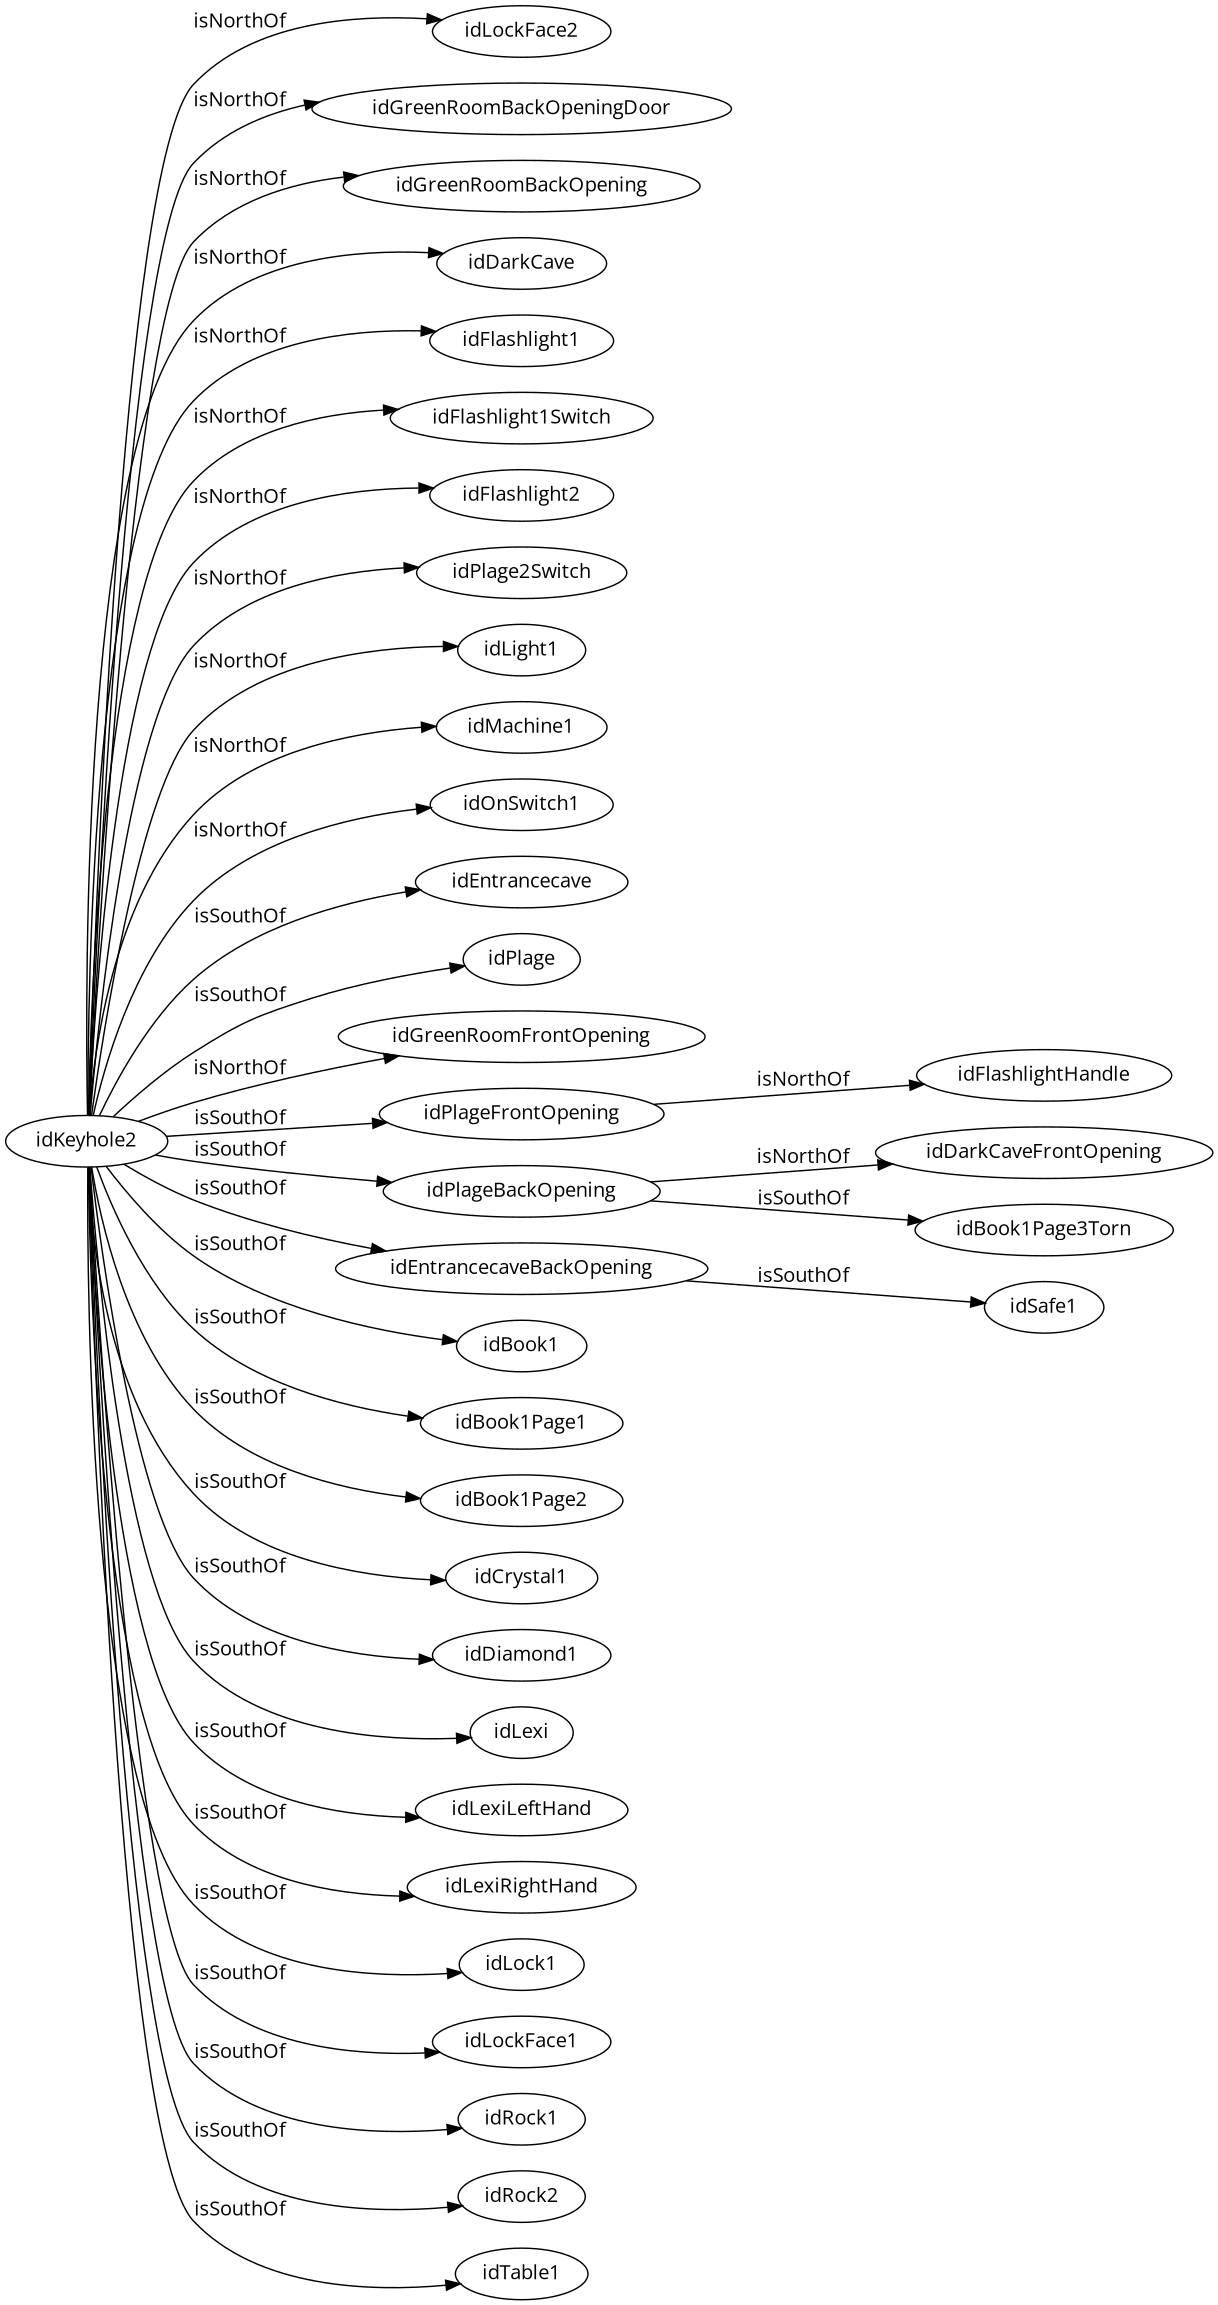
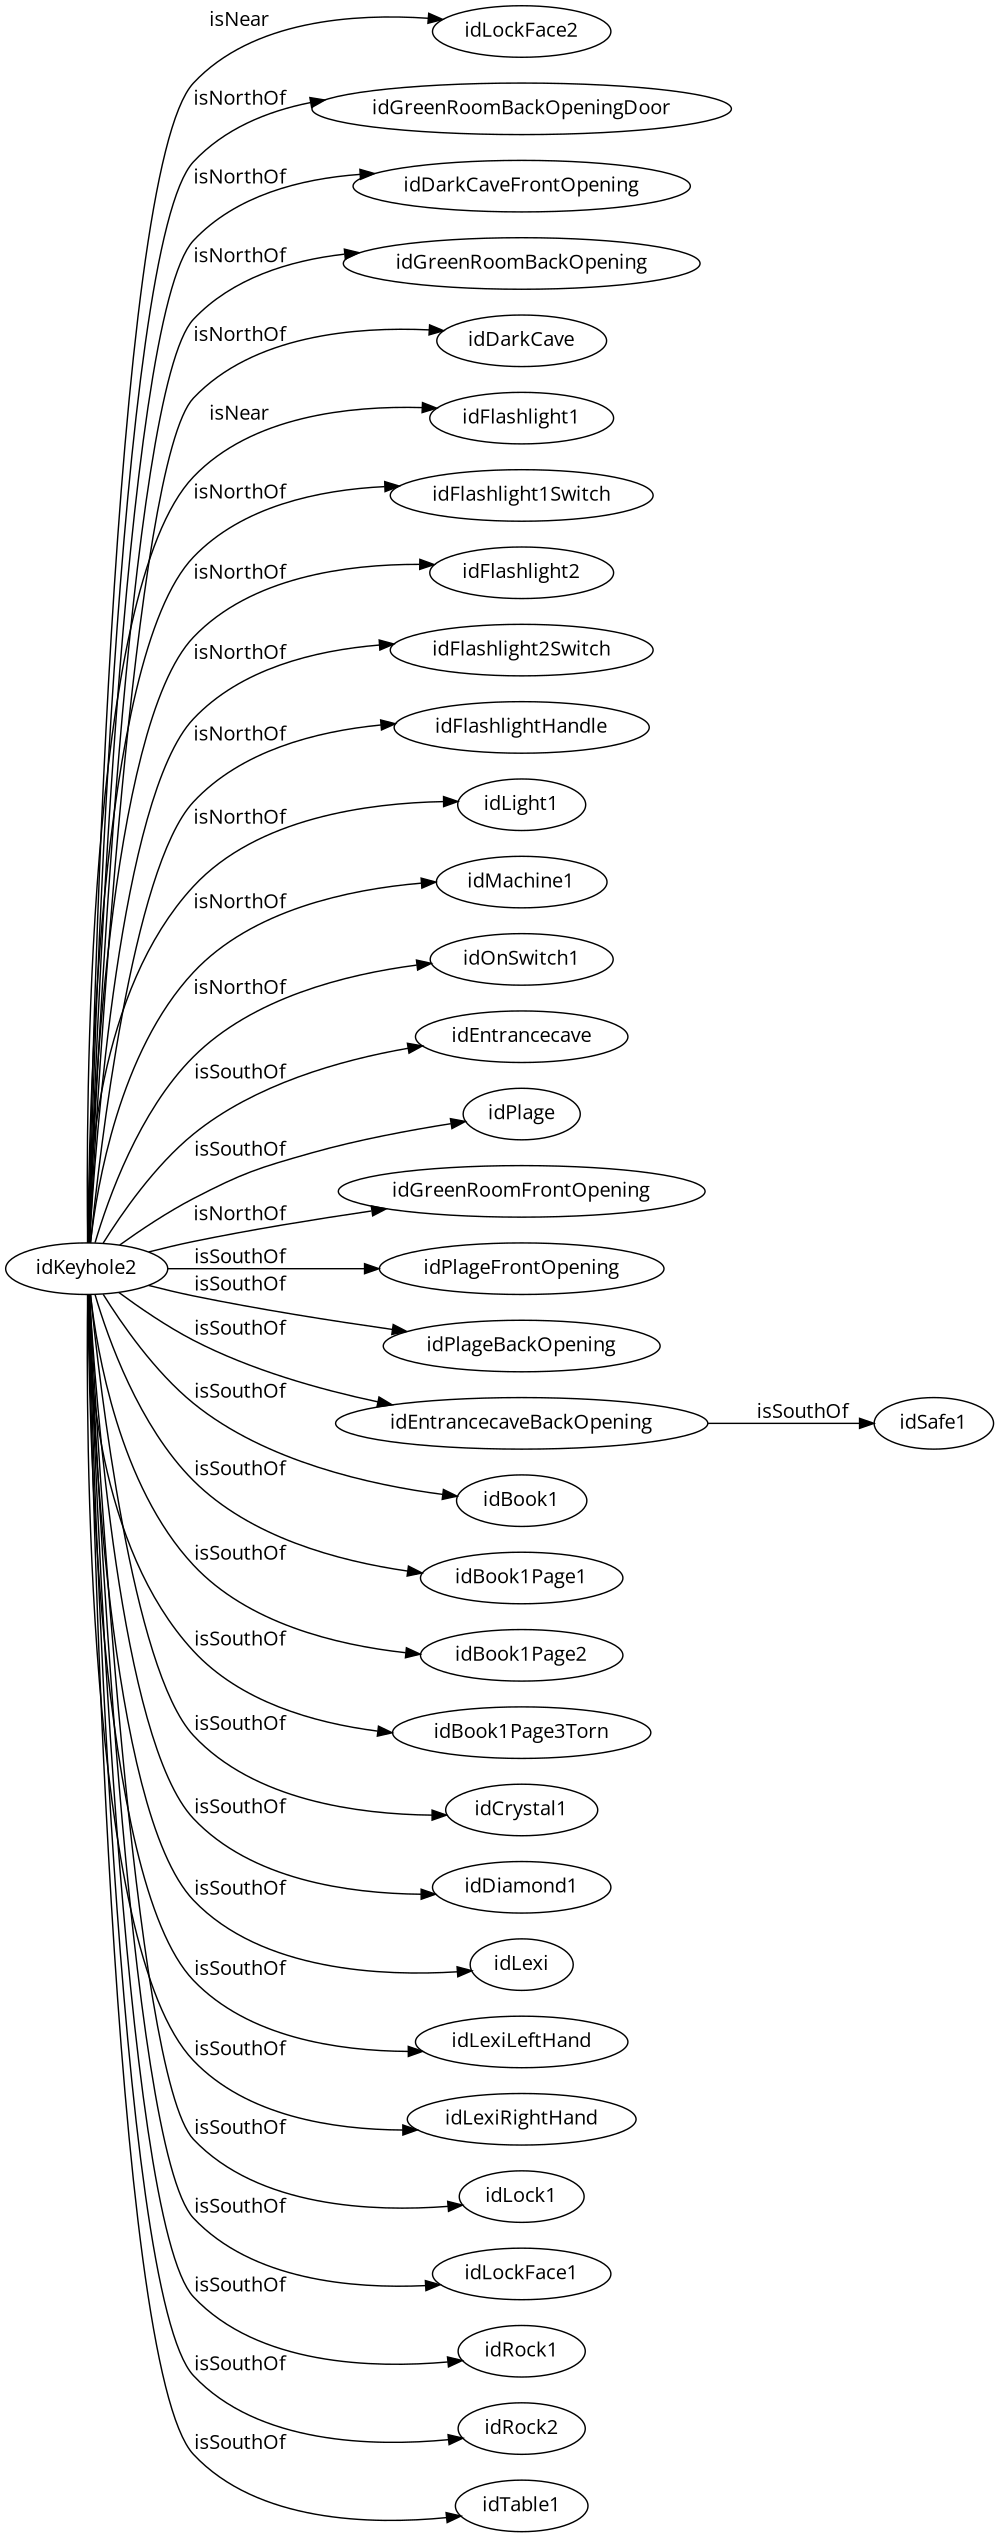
(240, 22) -> (240, 21)
(240, 337) -> (240, 415)
(522, 573) -> (522, 650)
(782, 1095) -> (145, 916)
(764, 1173) -> (137, 498)
(779, 1210) -> (145, 1578)
